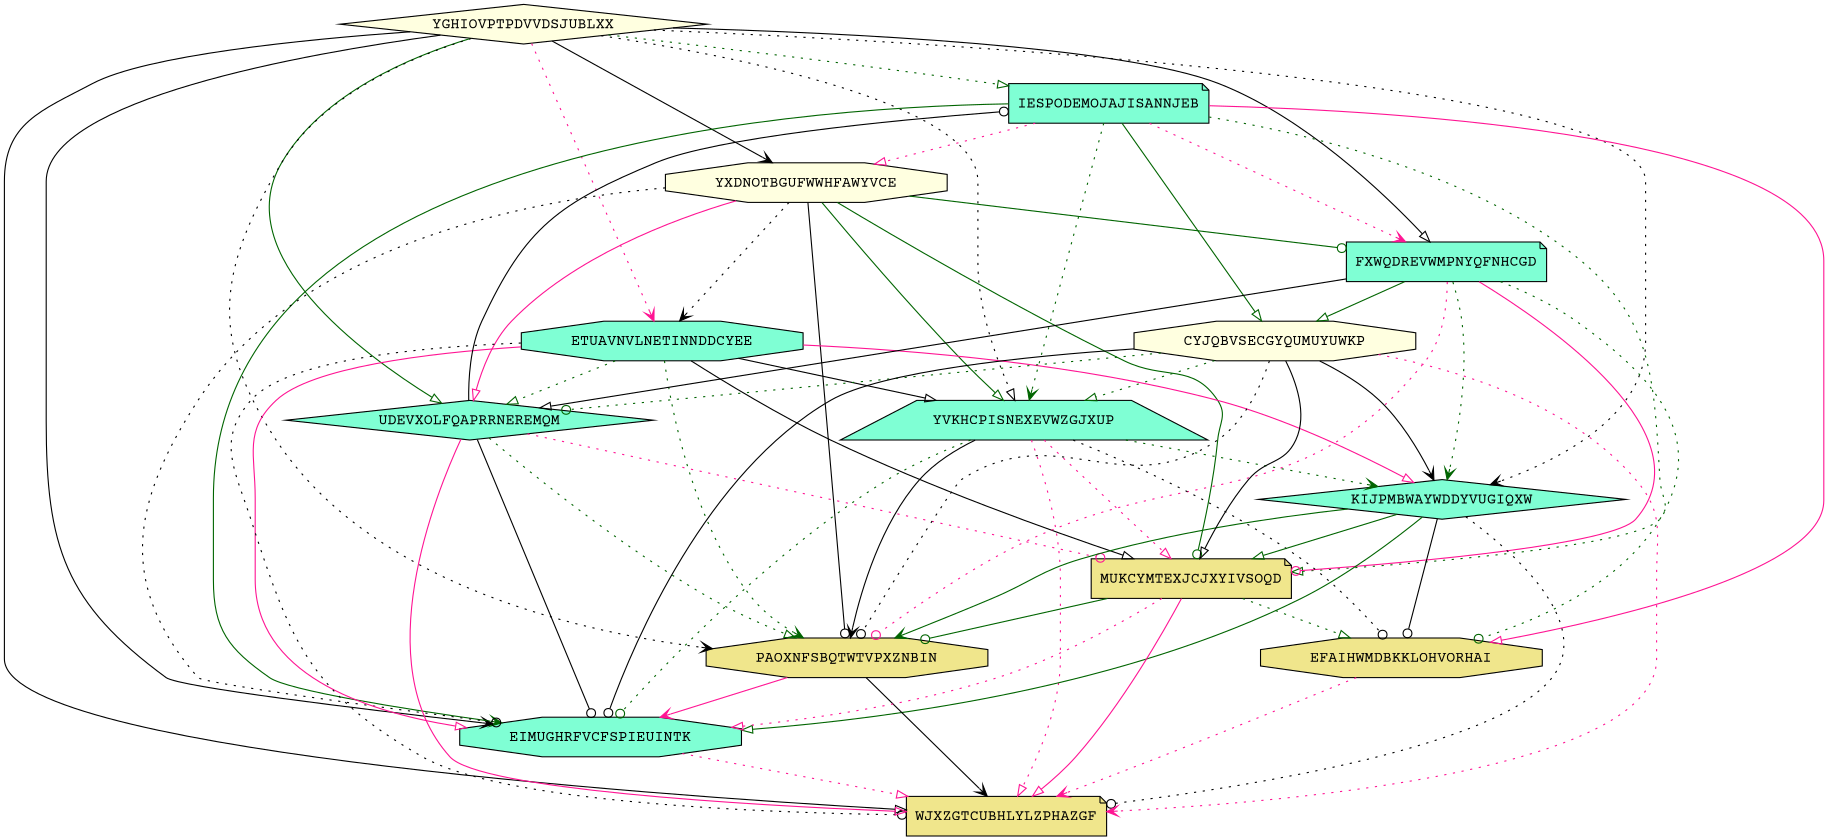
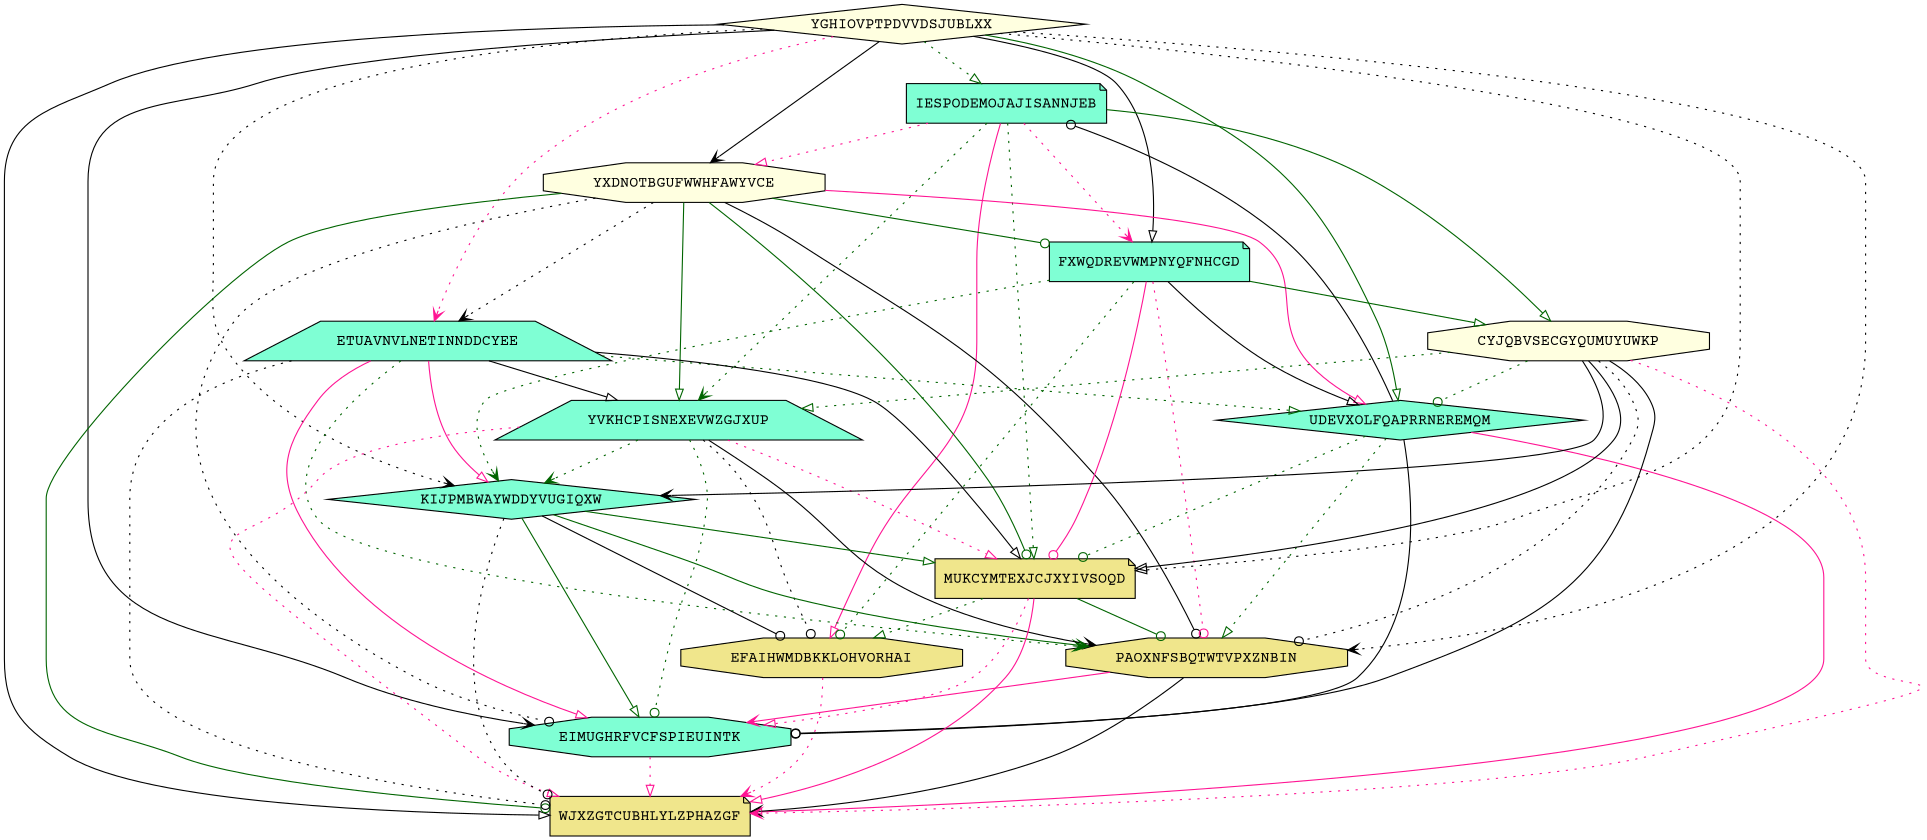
(878, 101) -> (1740, 222)
(340, 268) -> none
(662, 341) -> (428, 341)
(812, 495) -> (1226, 496)
none -> (46, 534)
